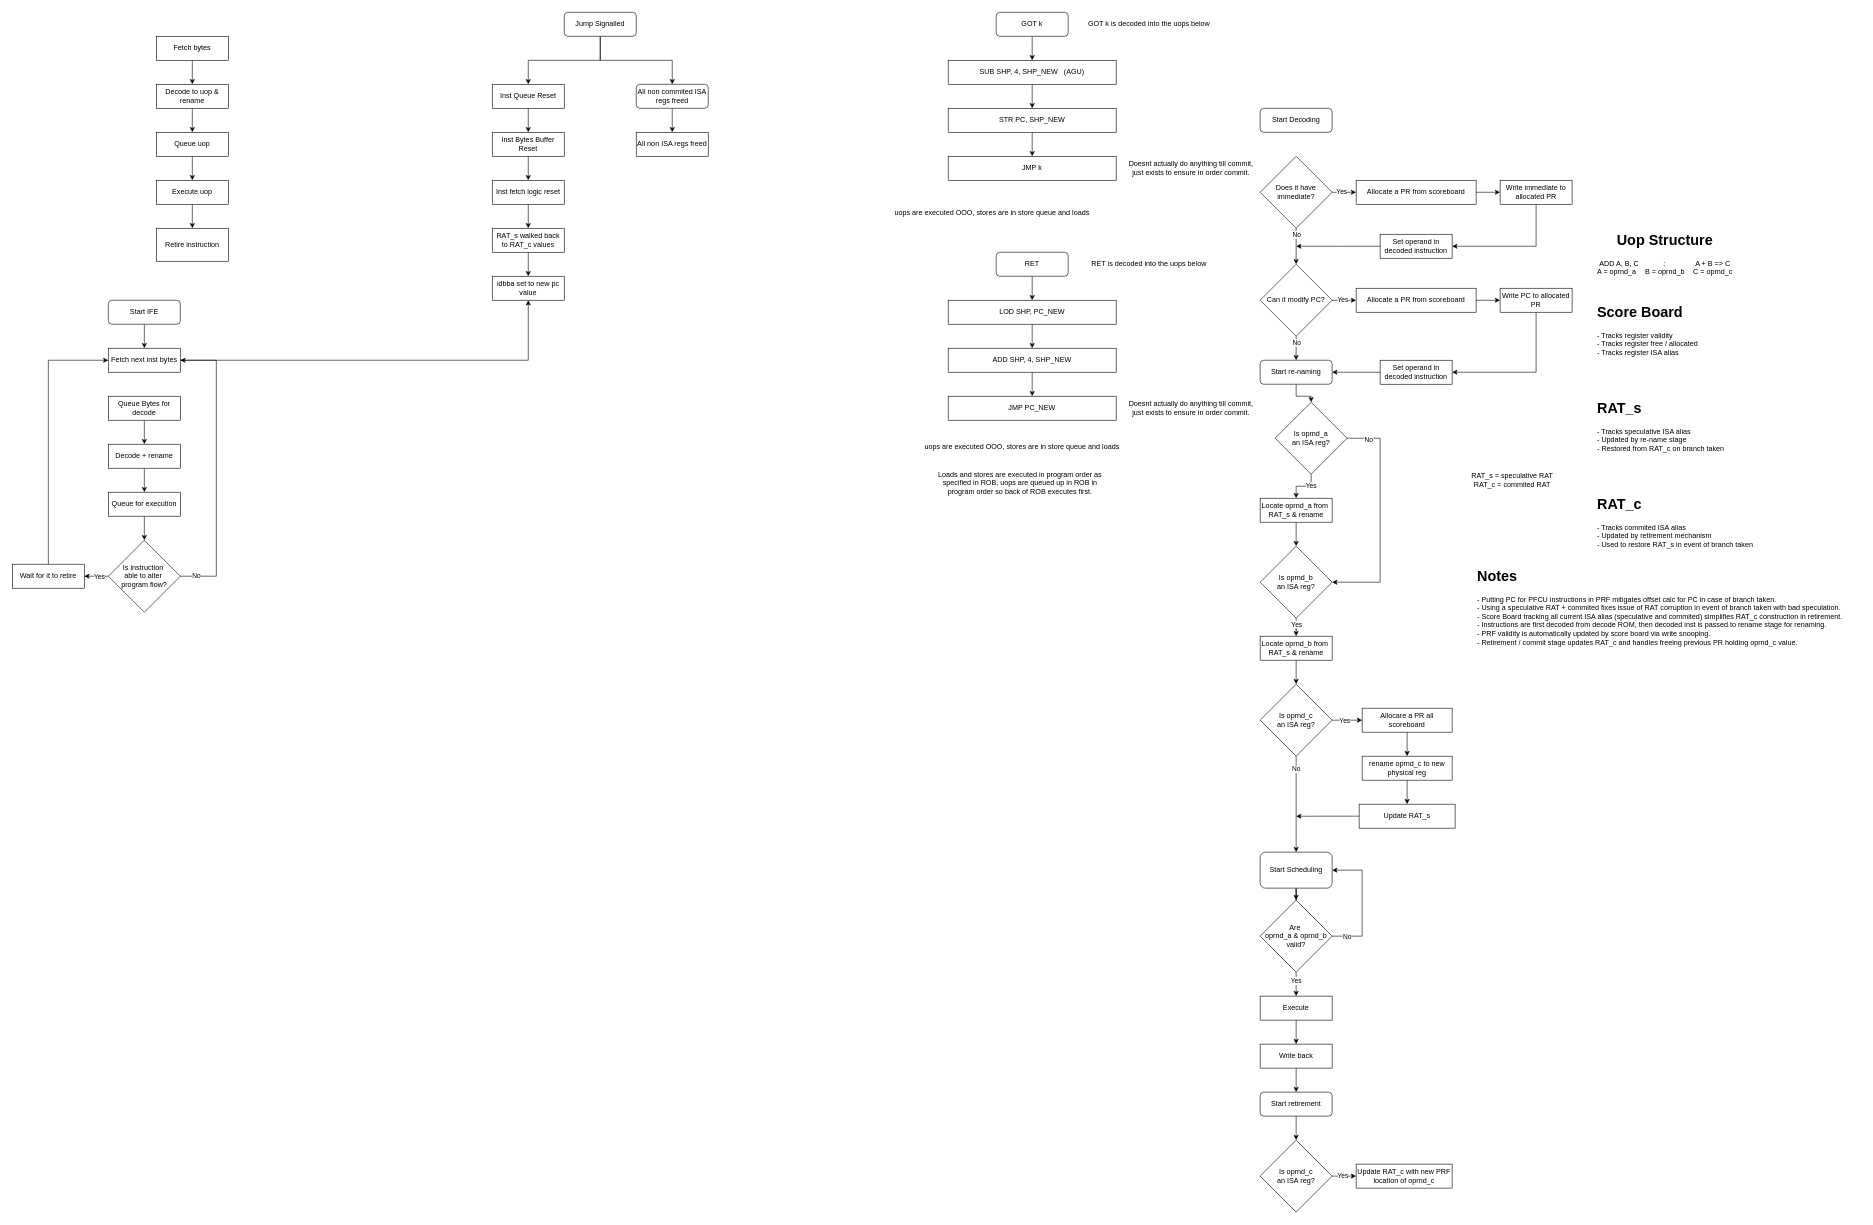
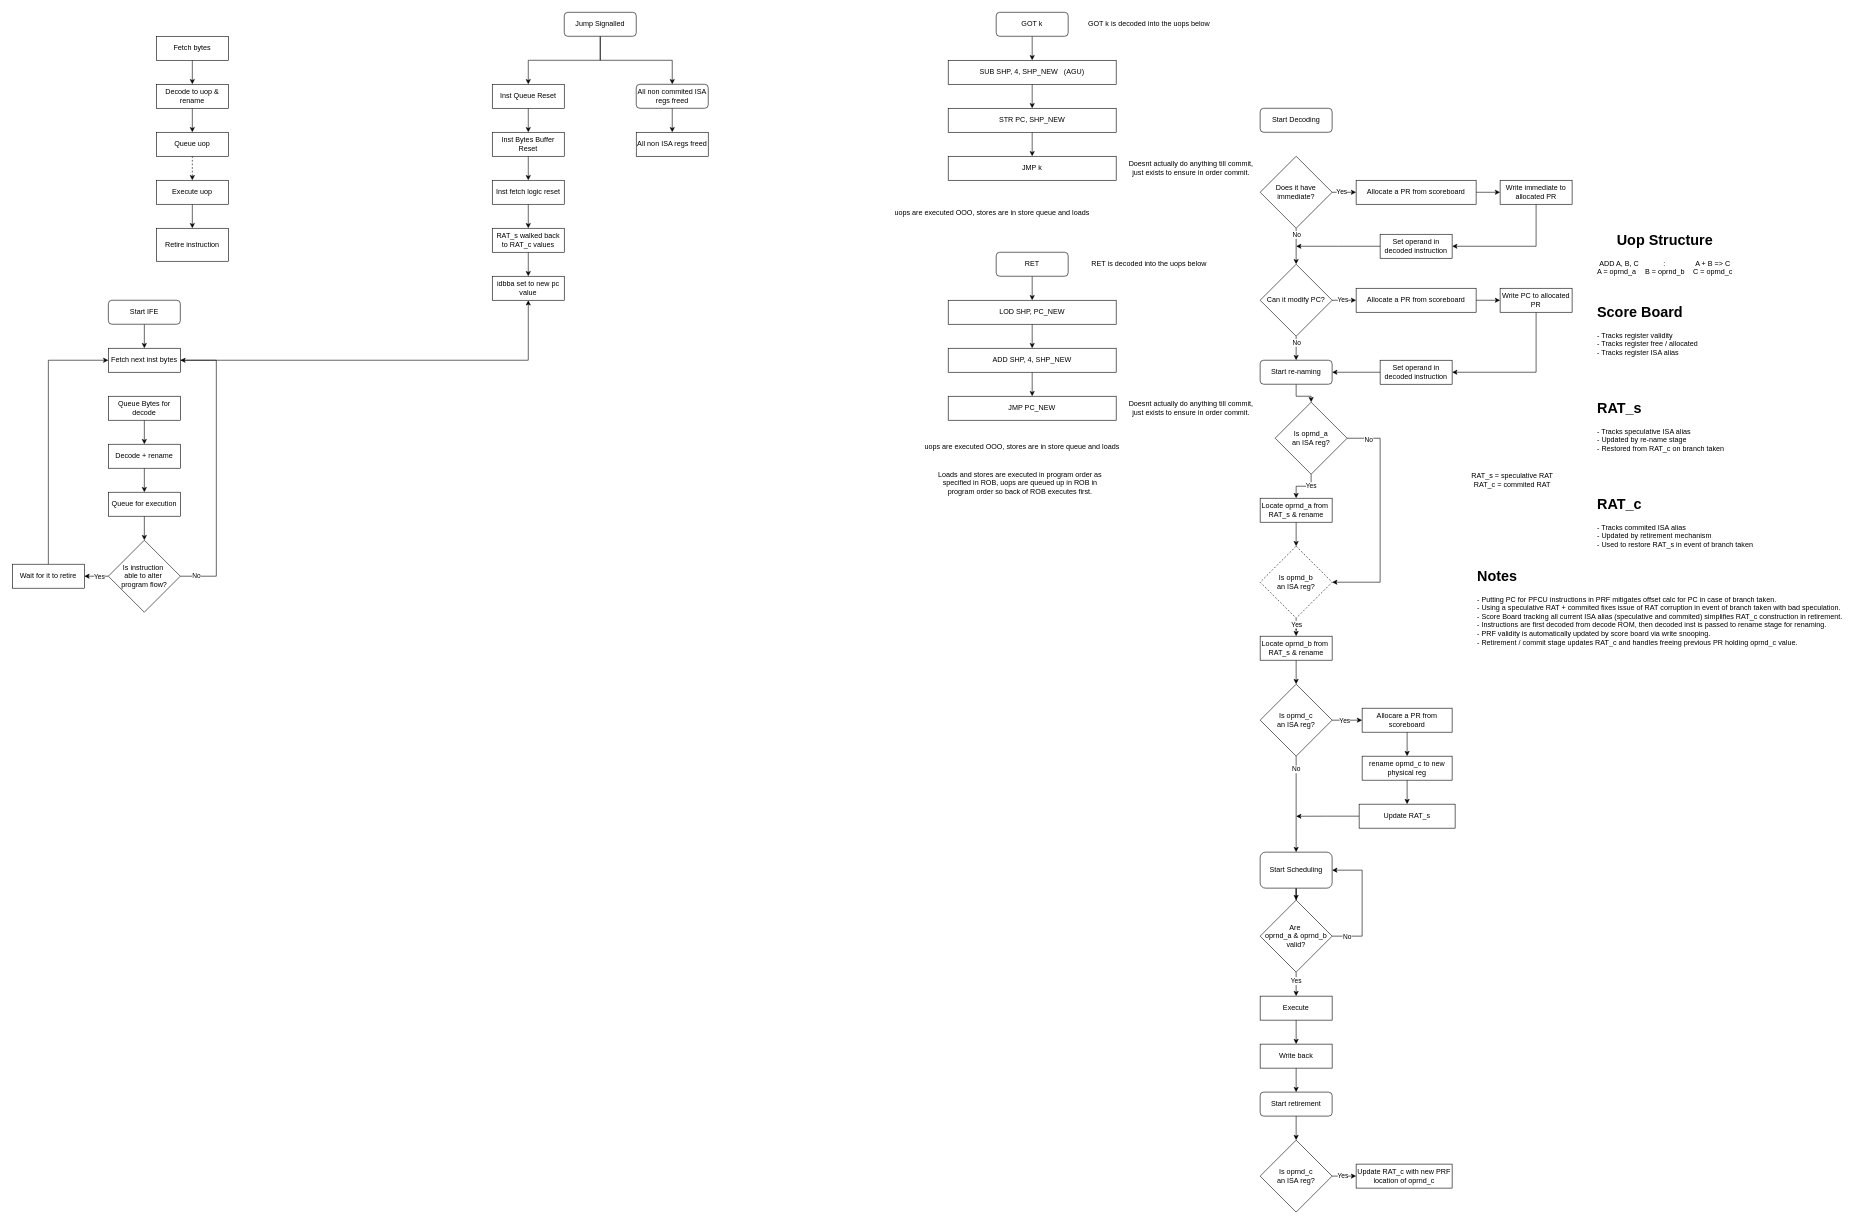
(192, 165) -> (192, 165)
(1296, 582) -> (1296, 582)
(1407, 720) -> (1407, 720)
